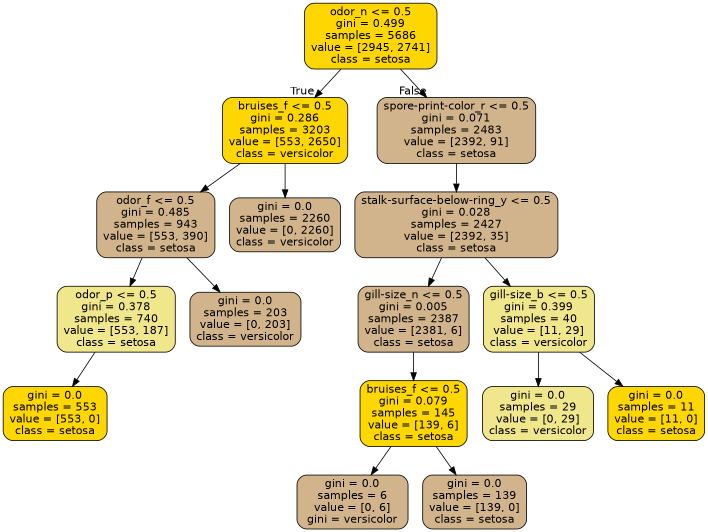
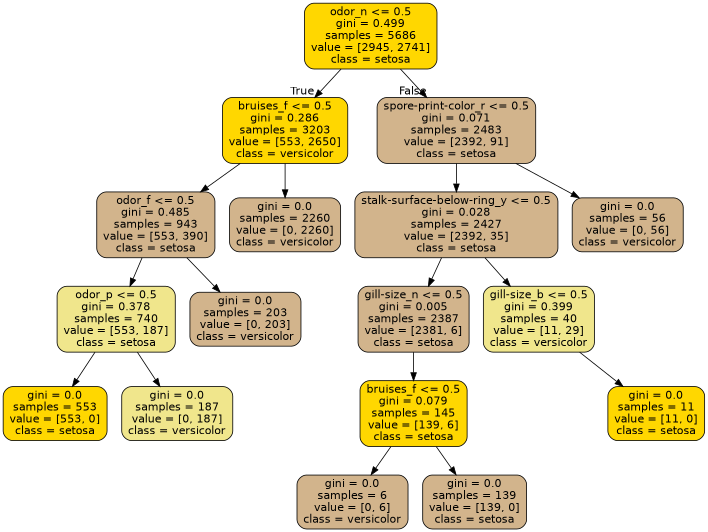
none -> (628, 225)
none -> (177, 414)
(538, 414) -> none
(353, 502) -> (353, 502)
